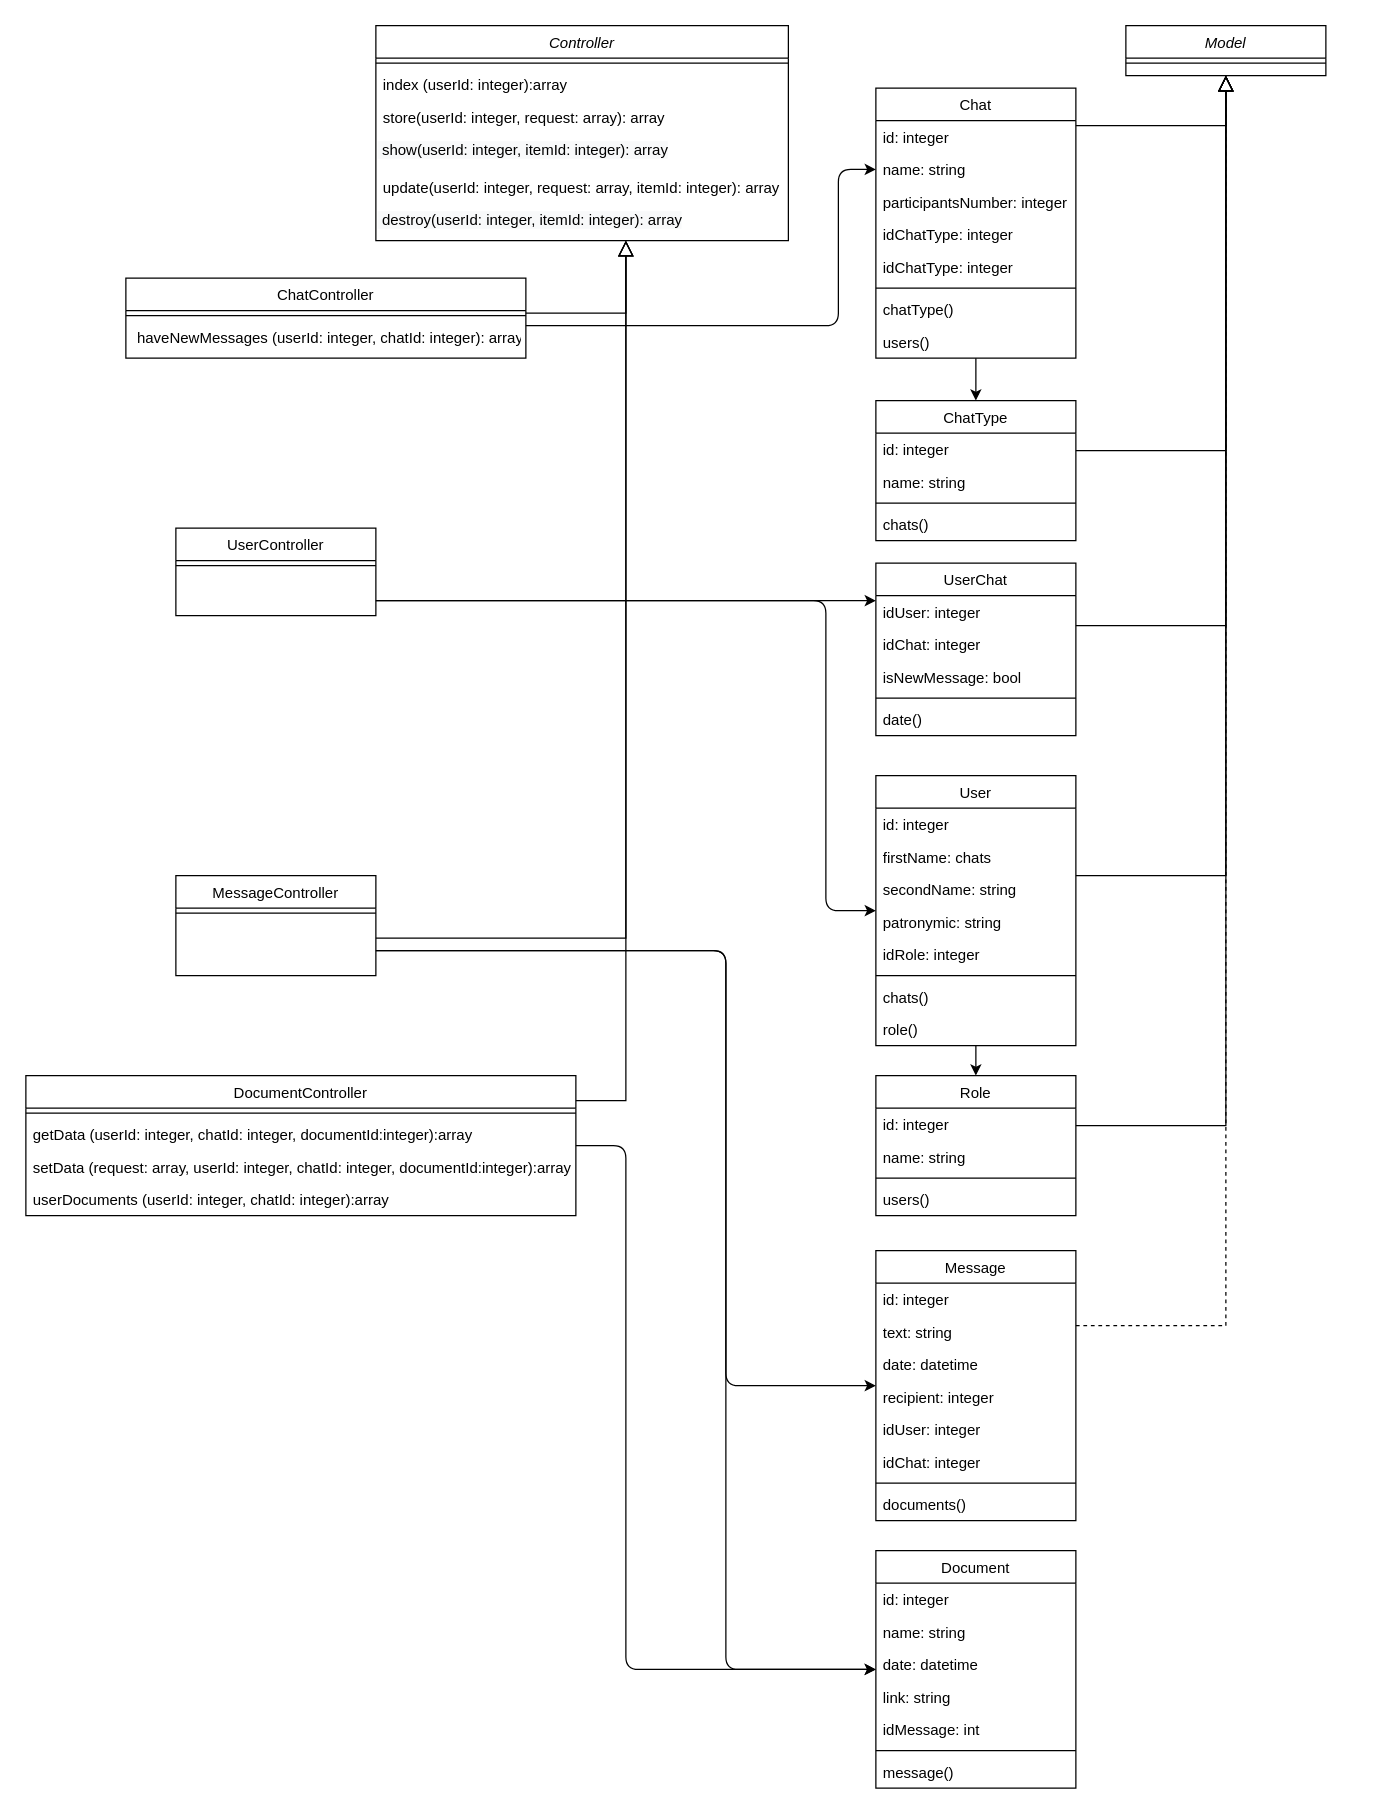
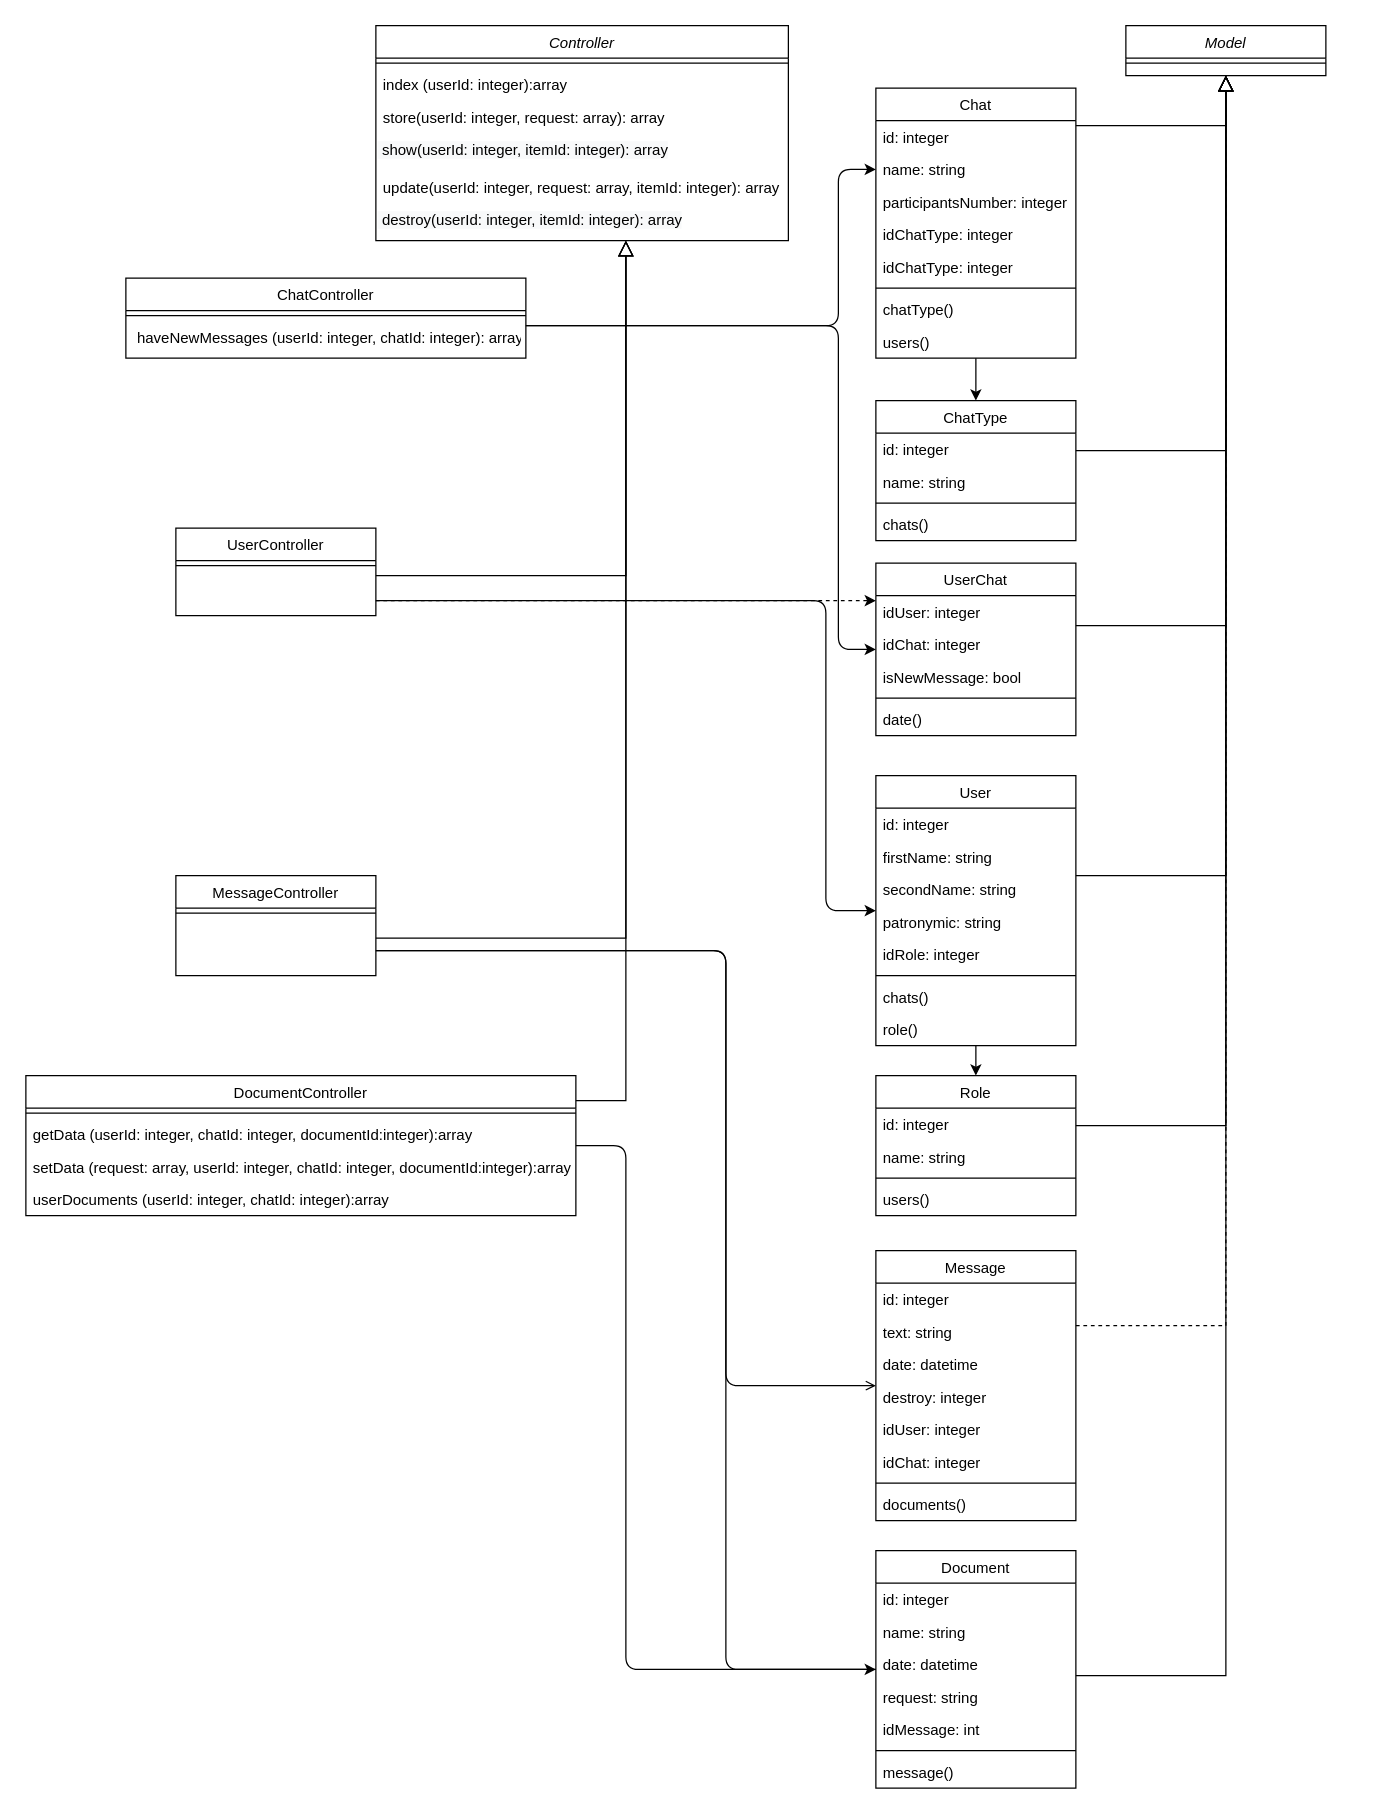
(574, 313) -> none
none -> (838, 499)
none -> (499, 576)
(843, 601) -> (843, 601)
(944, 858) -> (946, 858)
(866, 1386) -> (868, 1386)
(948, 1398) -> (944, 1398)
none -> (1226, 1576)
(868, 1669) -> (870, 1669)
(923, 1698) -> (940, 1698)
